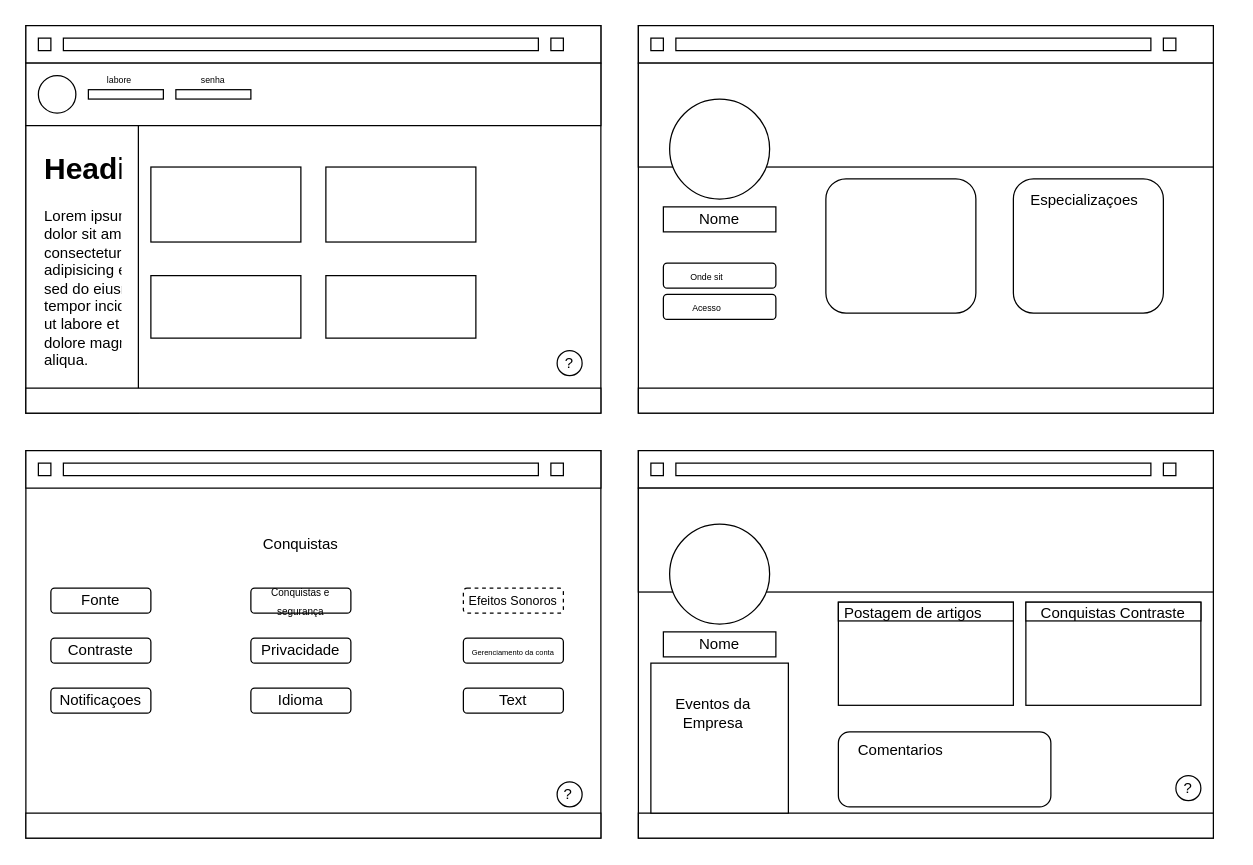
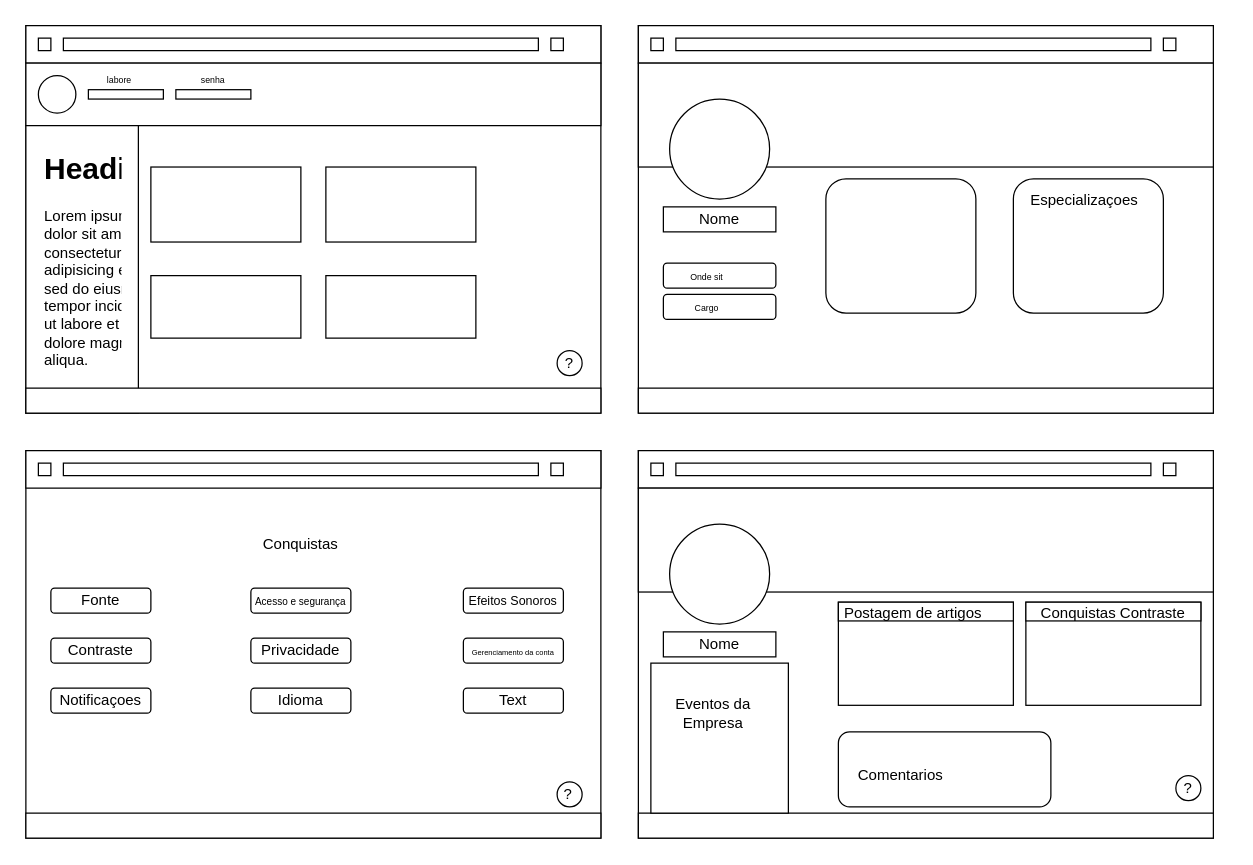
(707, 307) -> (707, 307)
(301, 601) -> (301, 601)
(513, 601) -> (513, 601)
(901, 751) -> (901, 776)
